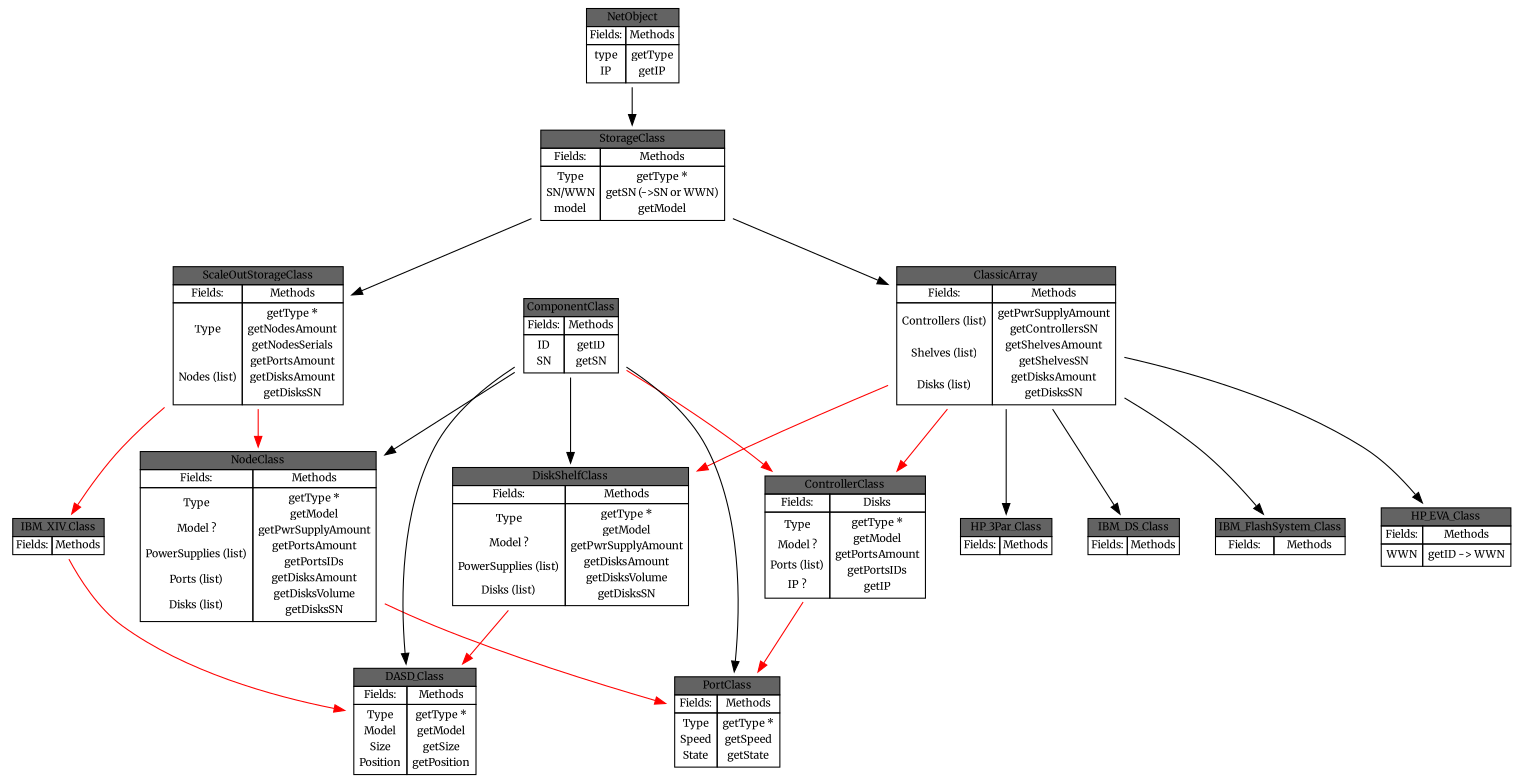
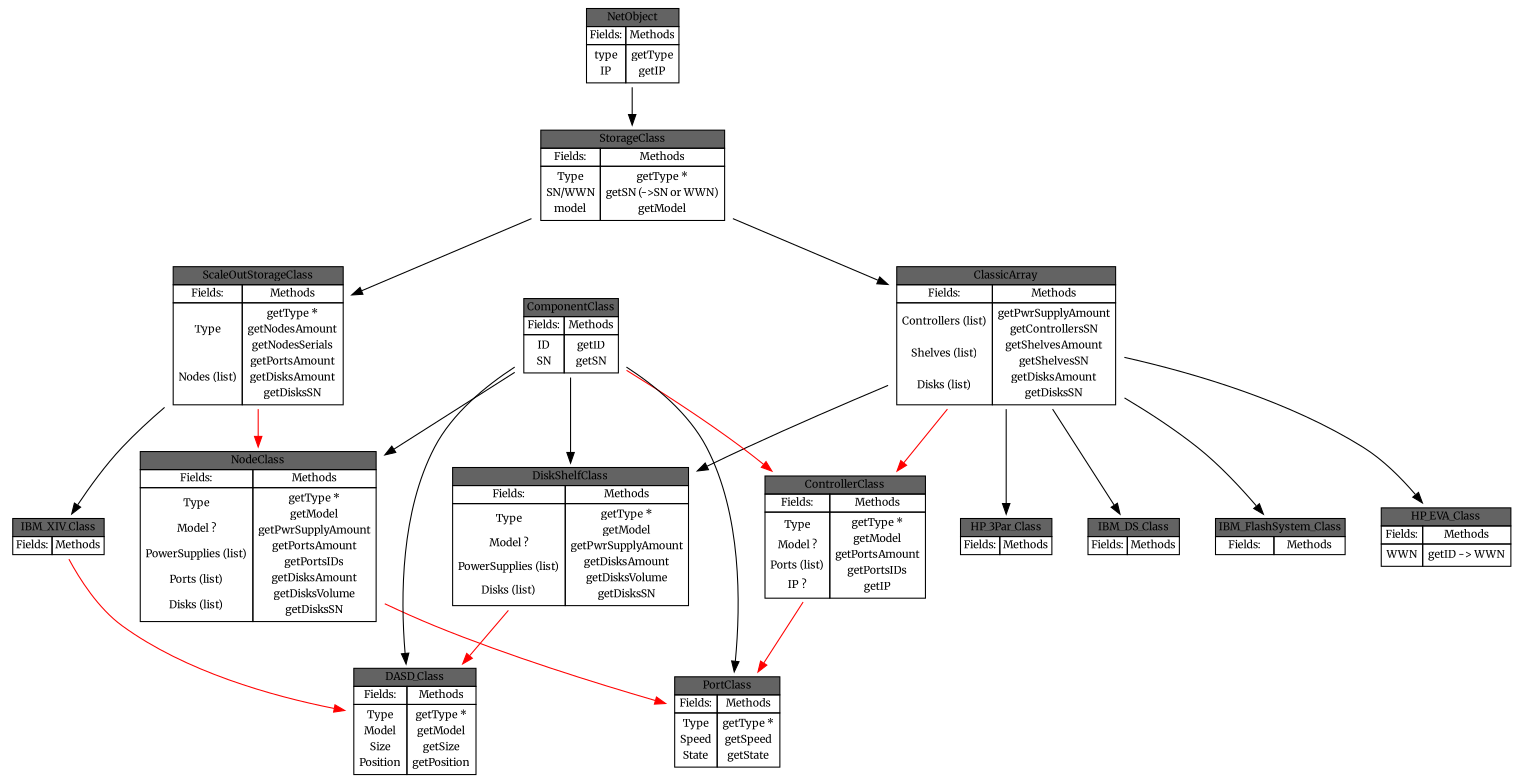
(797, 425) -> (797, 425)
(117, 453) -> (117, 453)
(878, 503) -> (878, 503)
